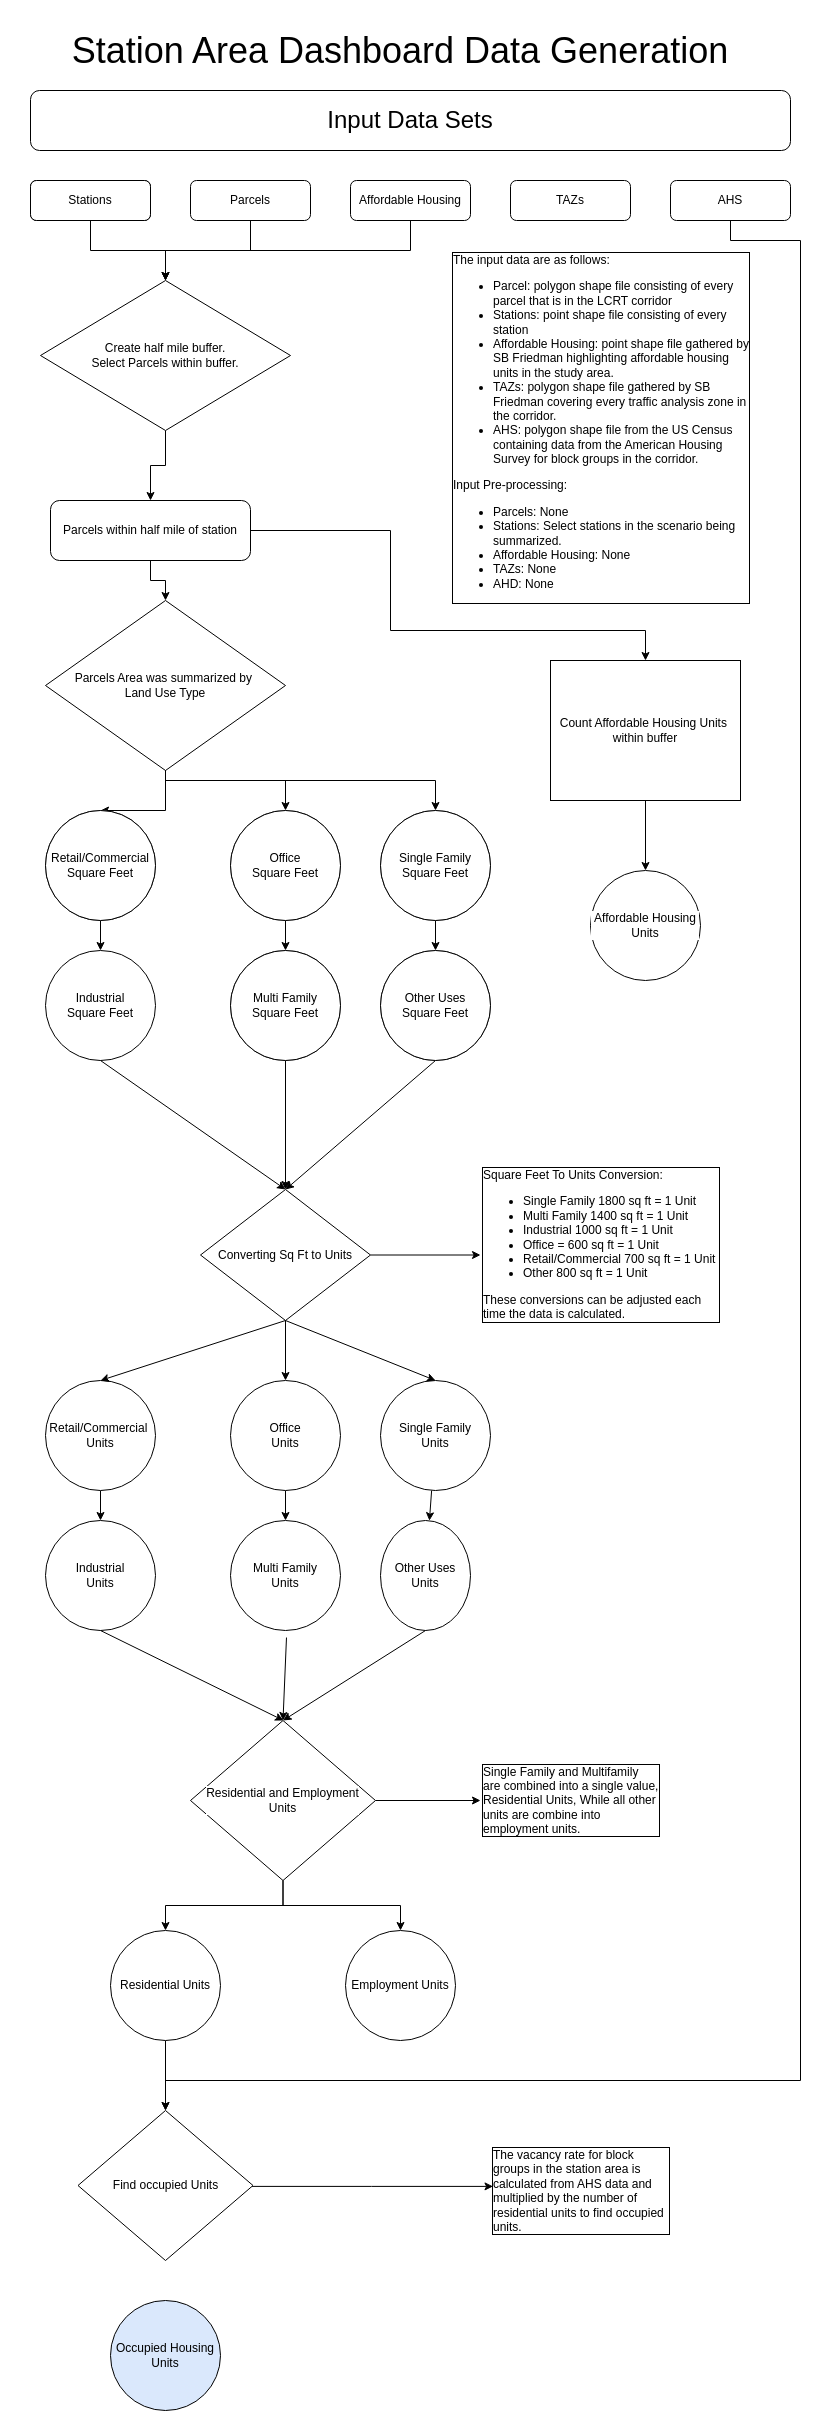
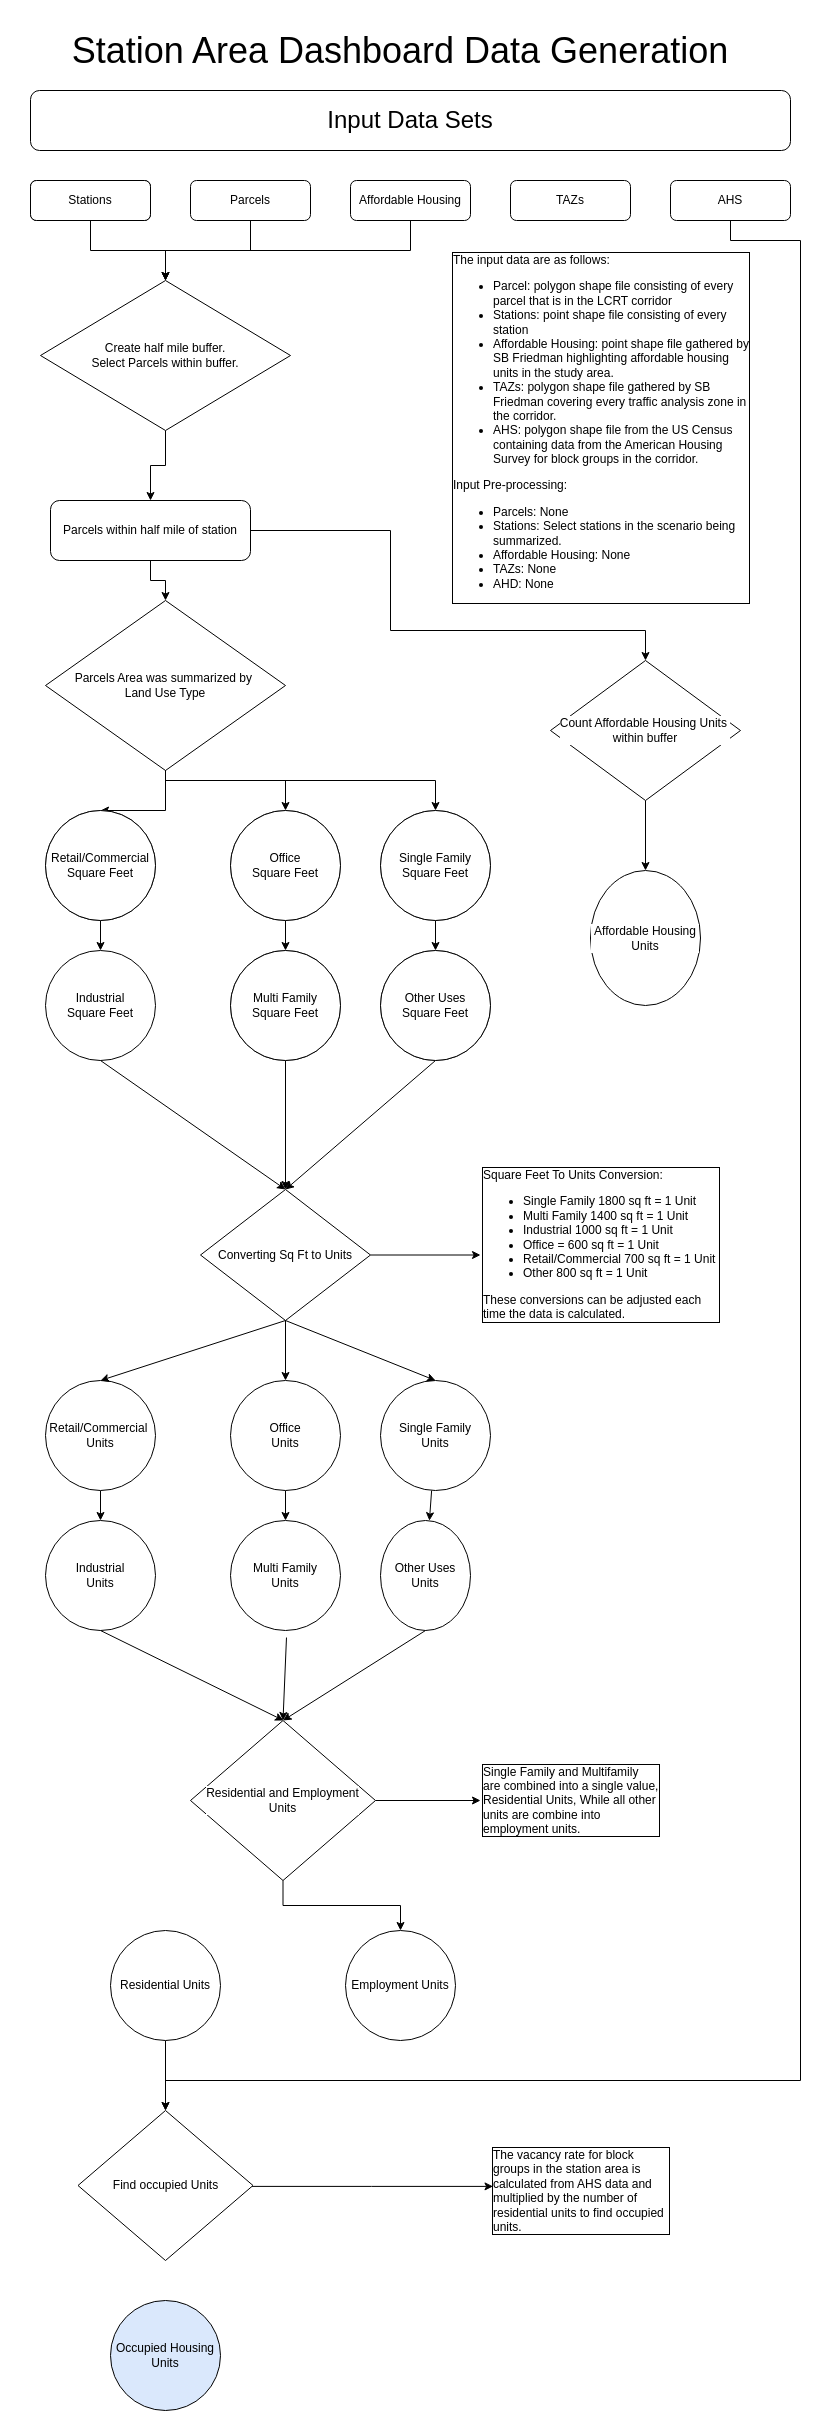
(646, 731) -> (646, 731)
(646, 926) -> (646, 938)
(215, 1906) -> none
